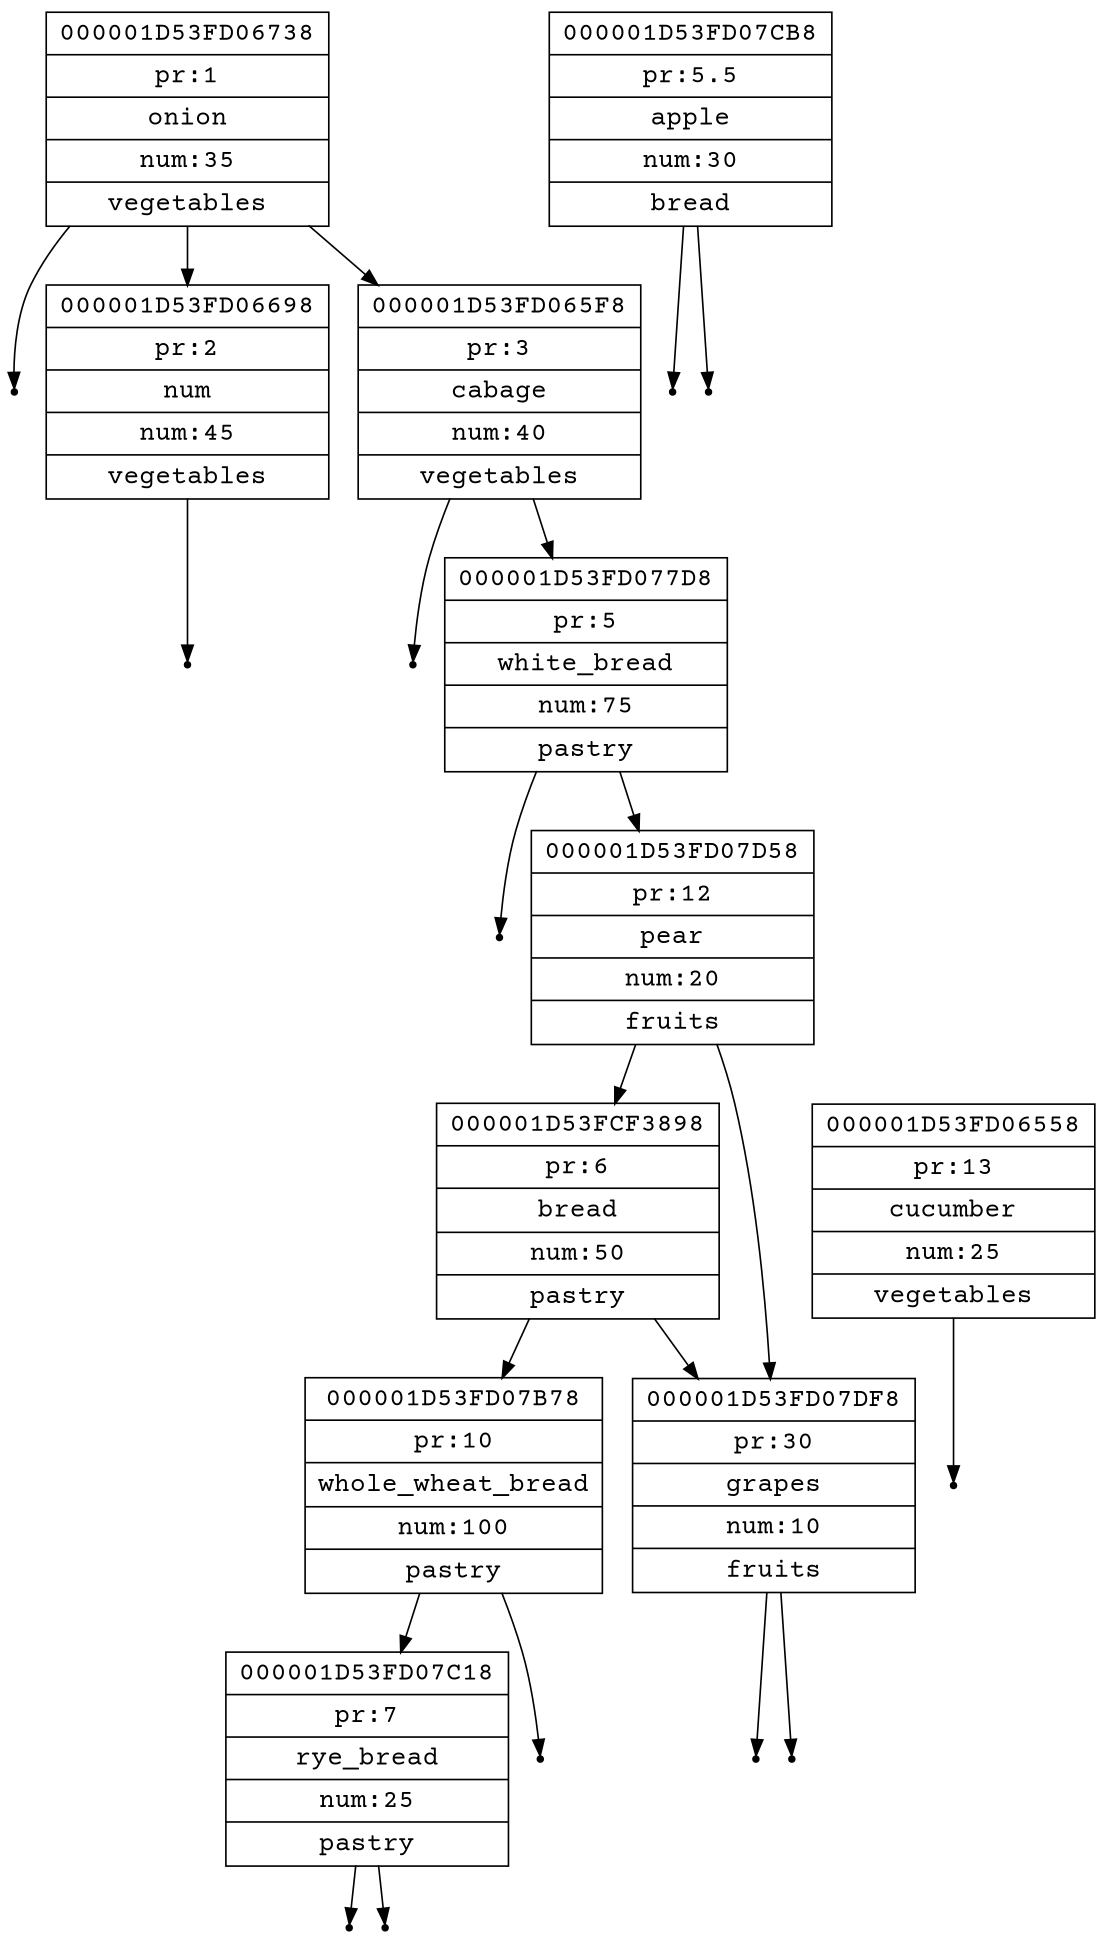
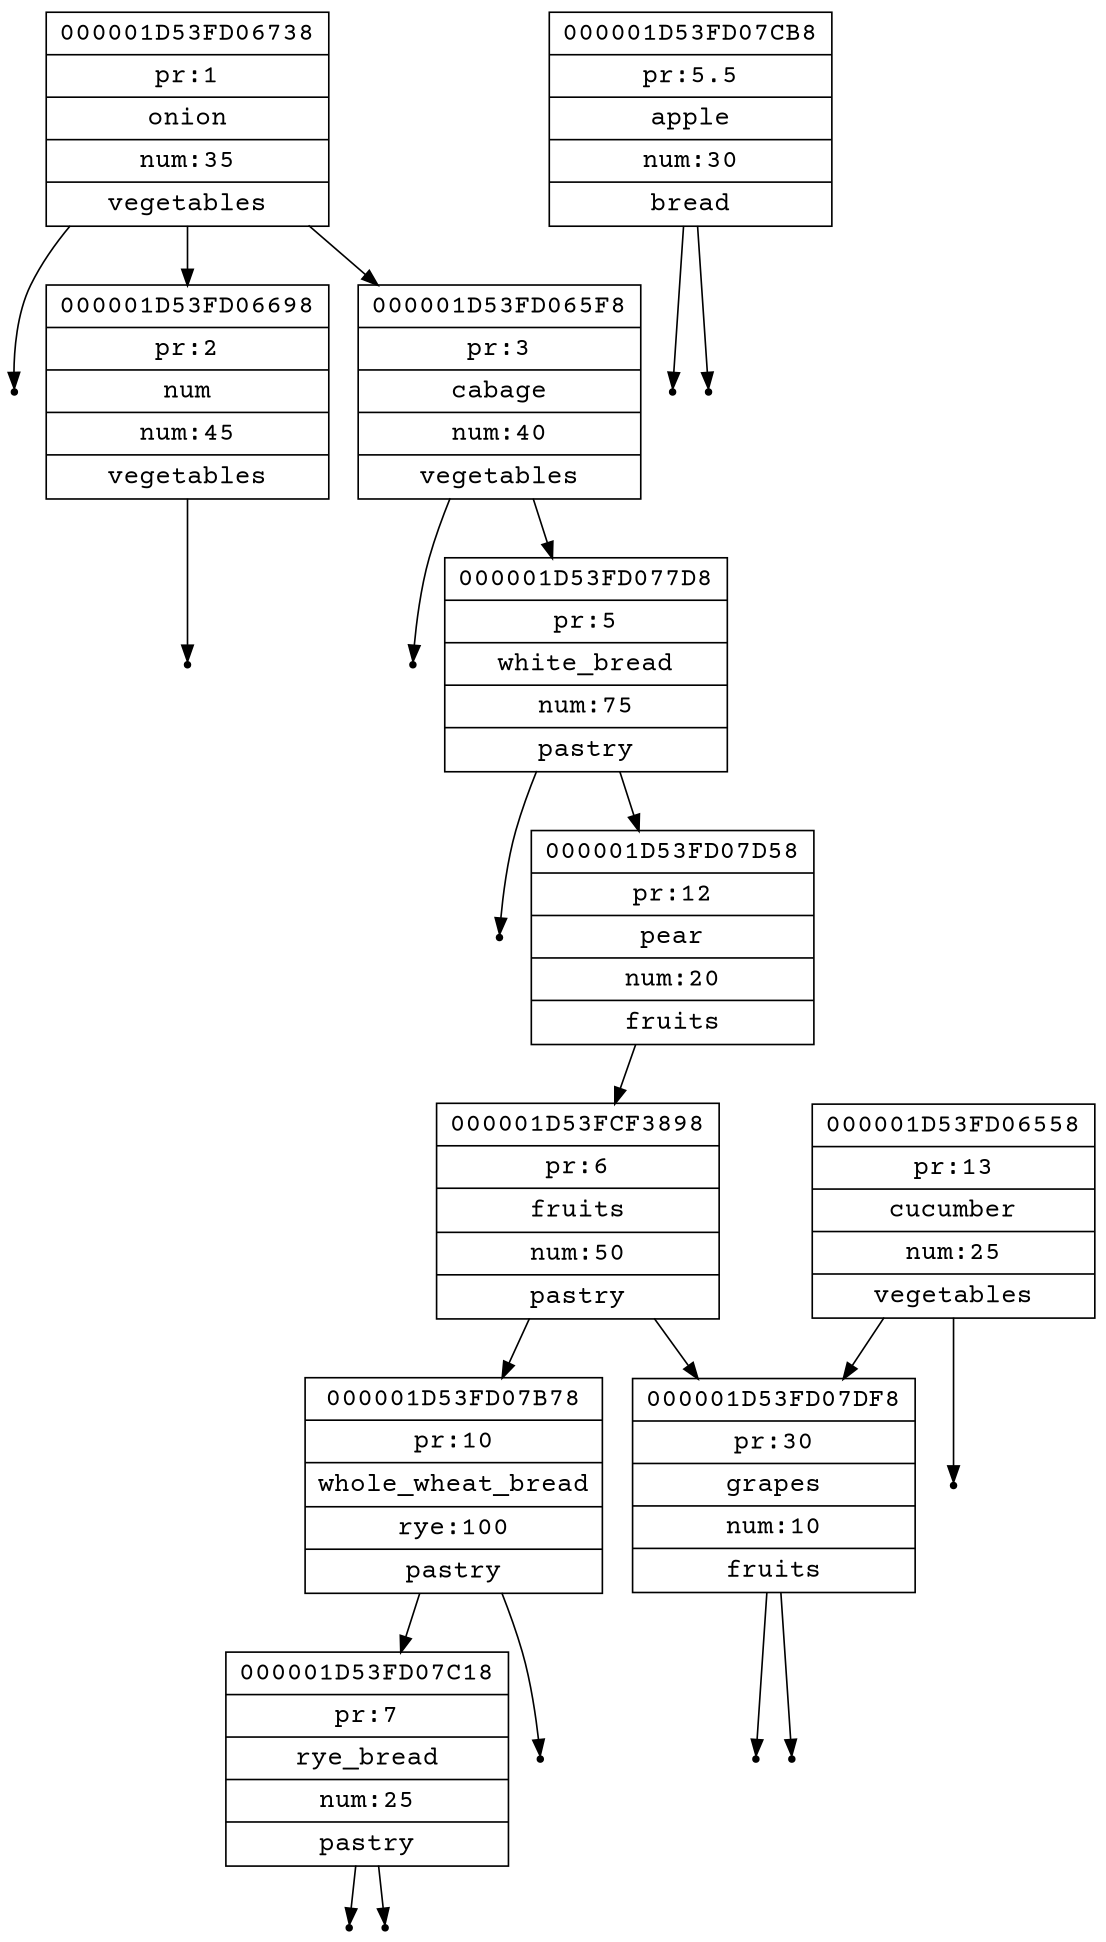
(753, 1201) -> (868, 1342)
(578, 1209) -> (578, 1209)
(454, 1526) -> (454, 1526)
